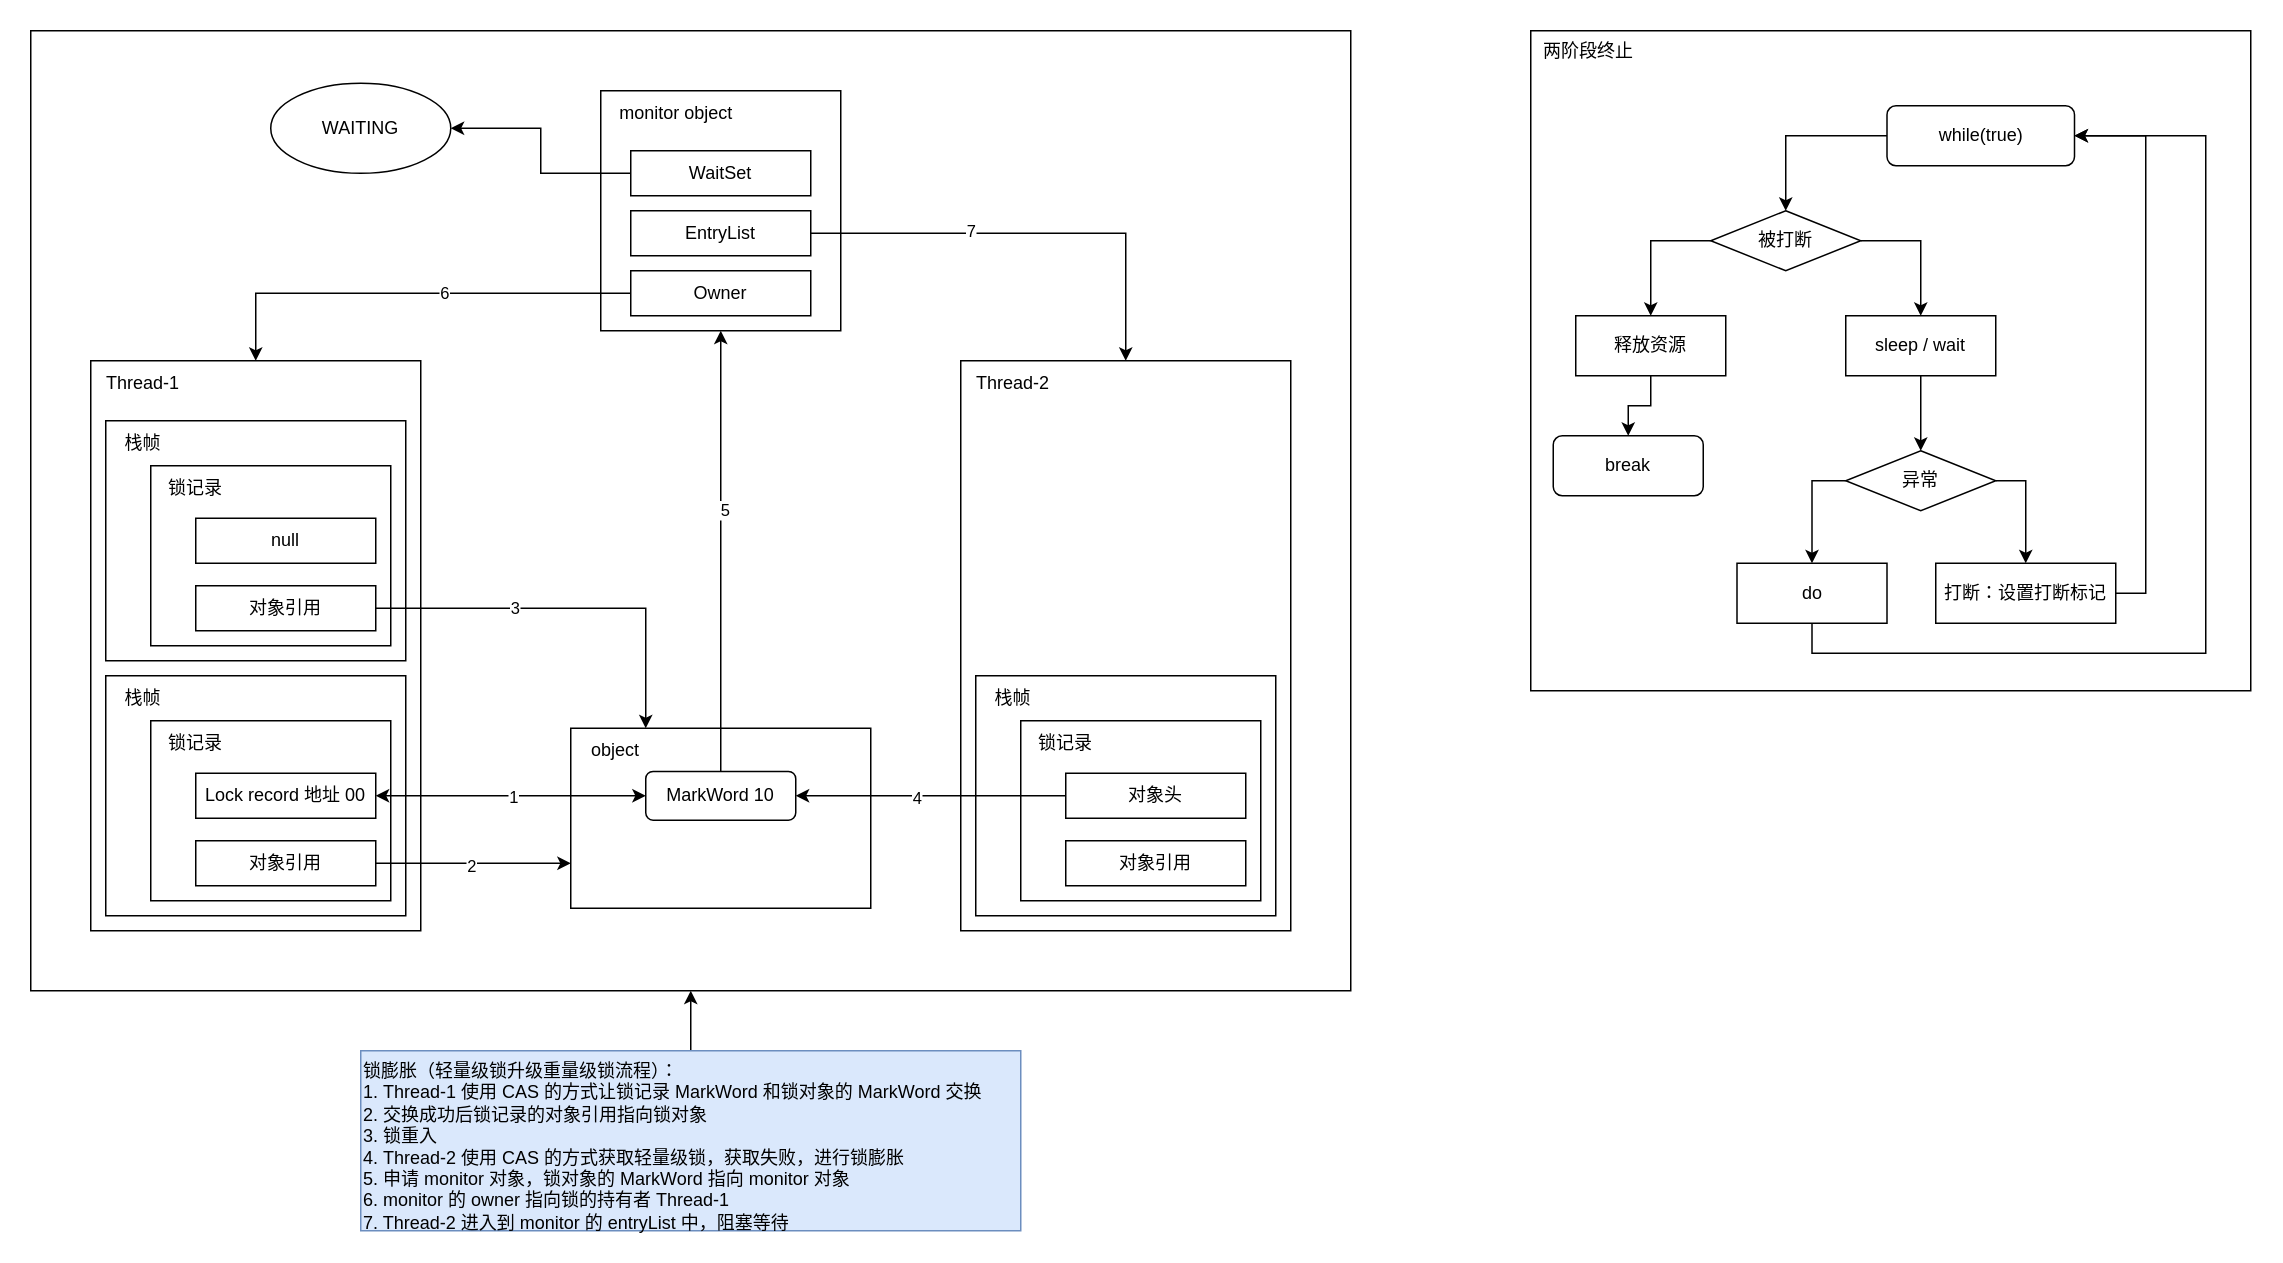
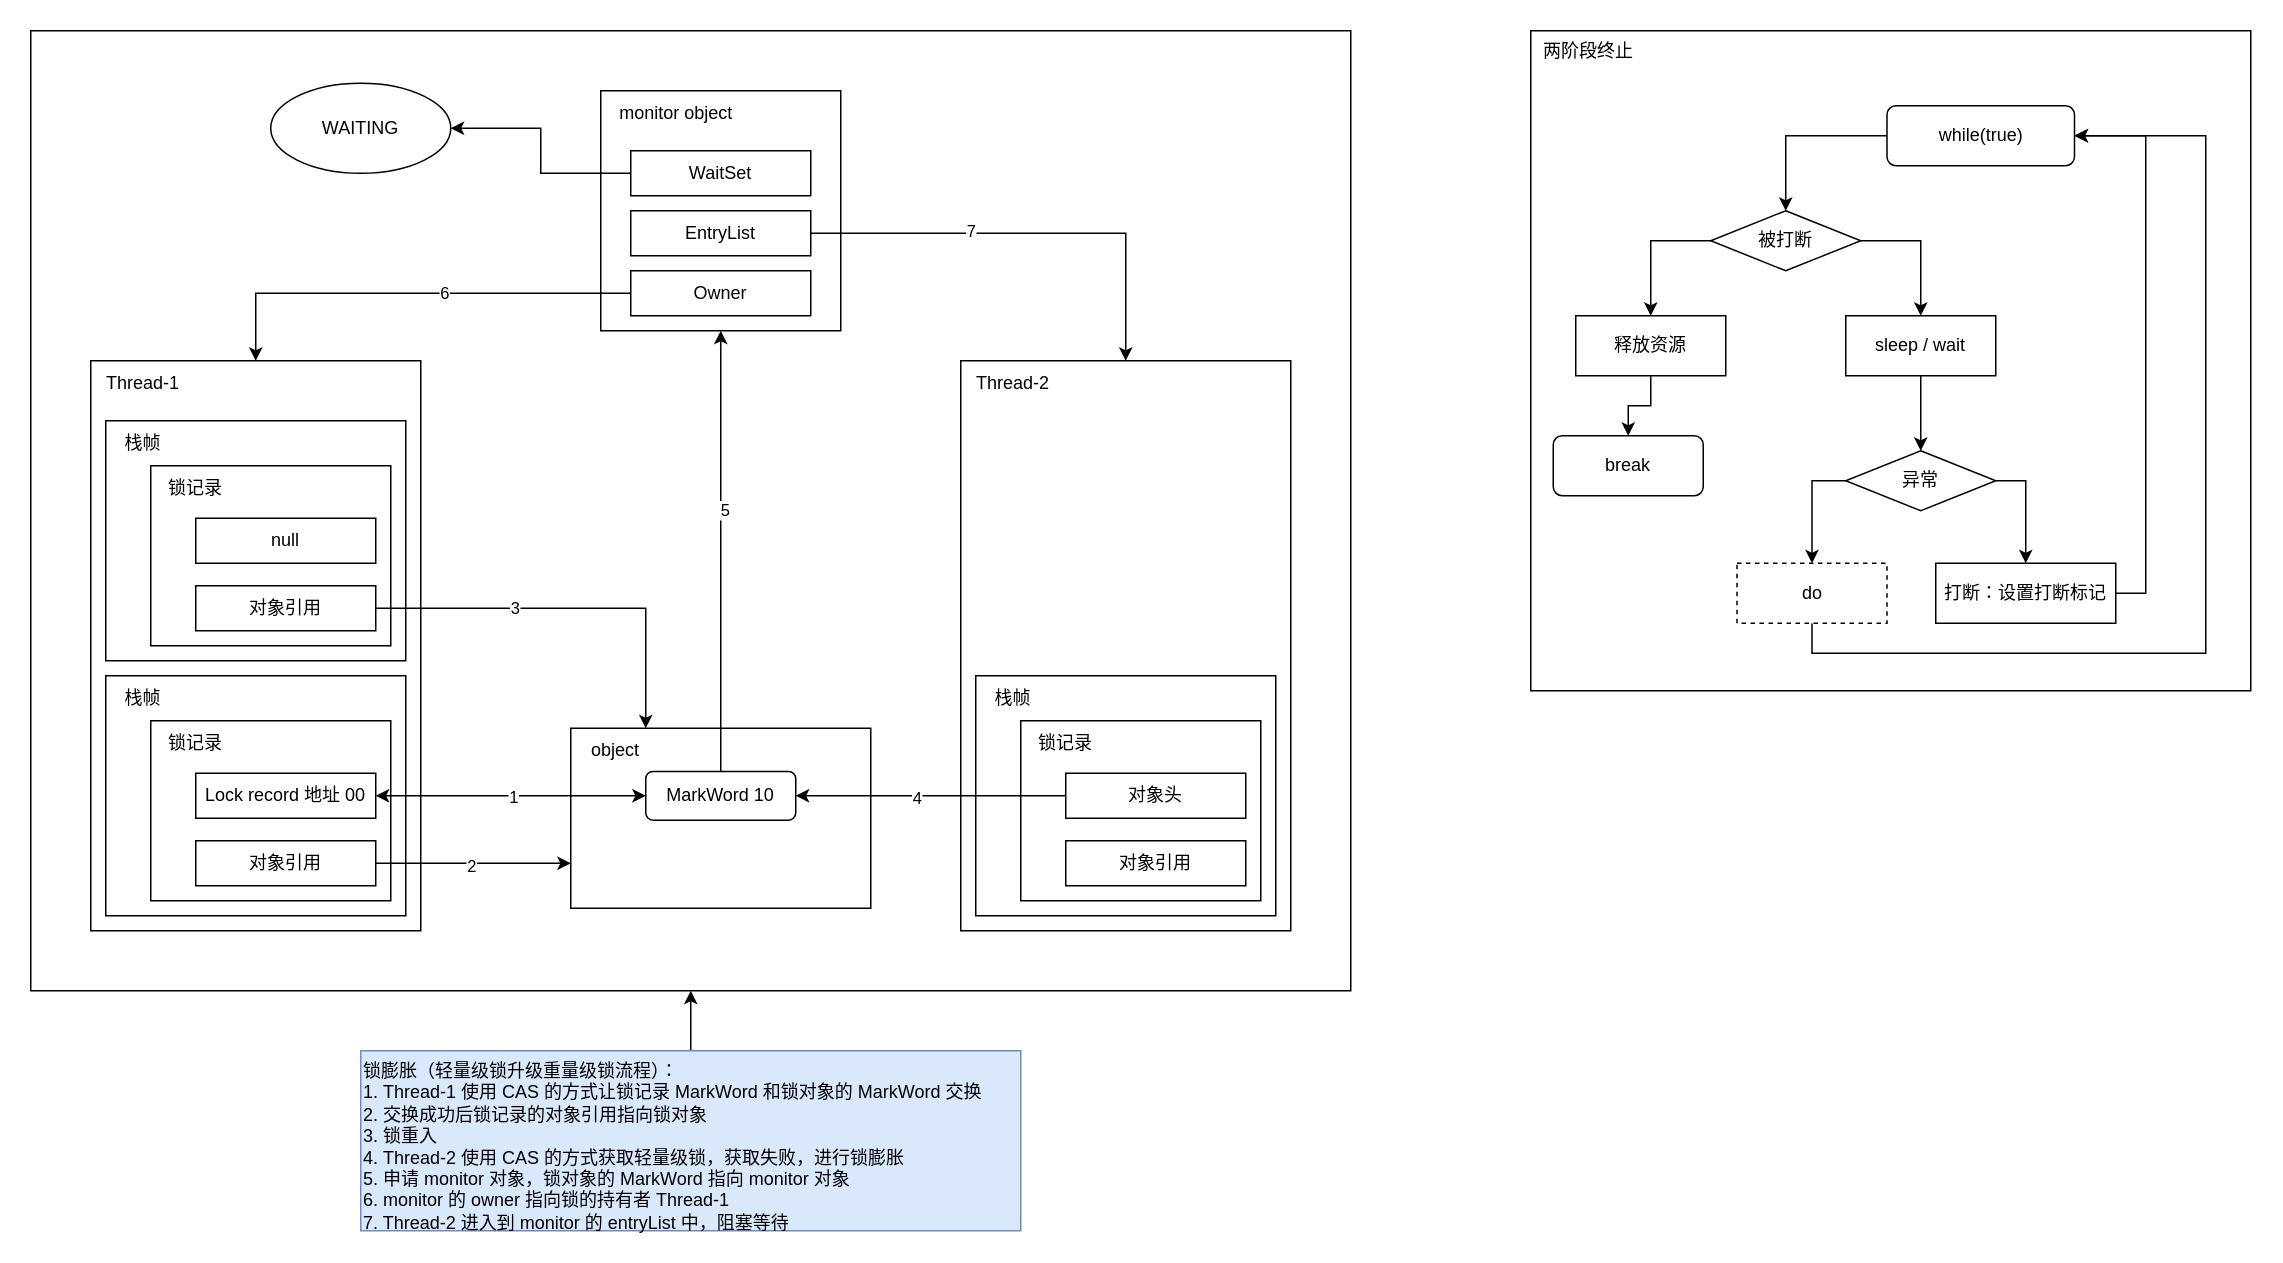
(1812, 593) -> (1812, 593)
